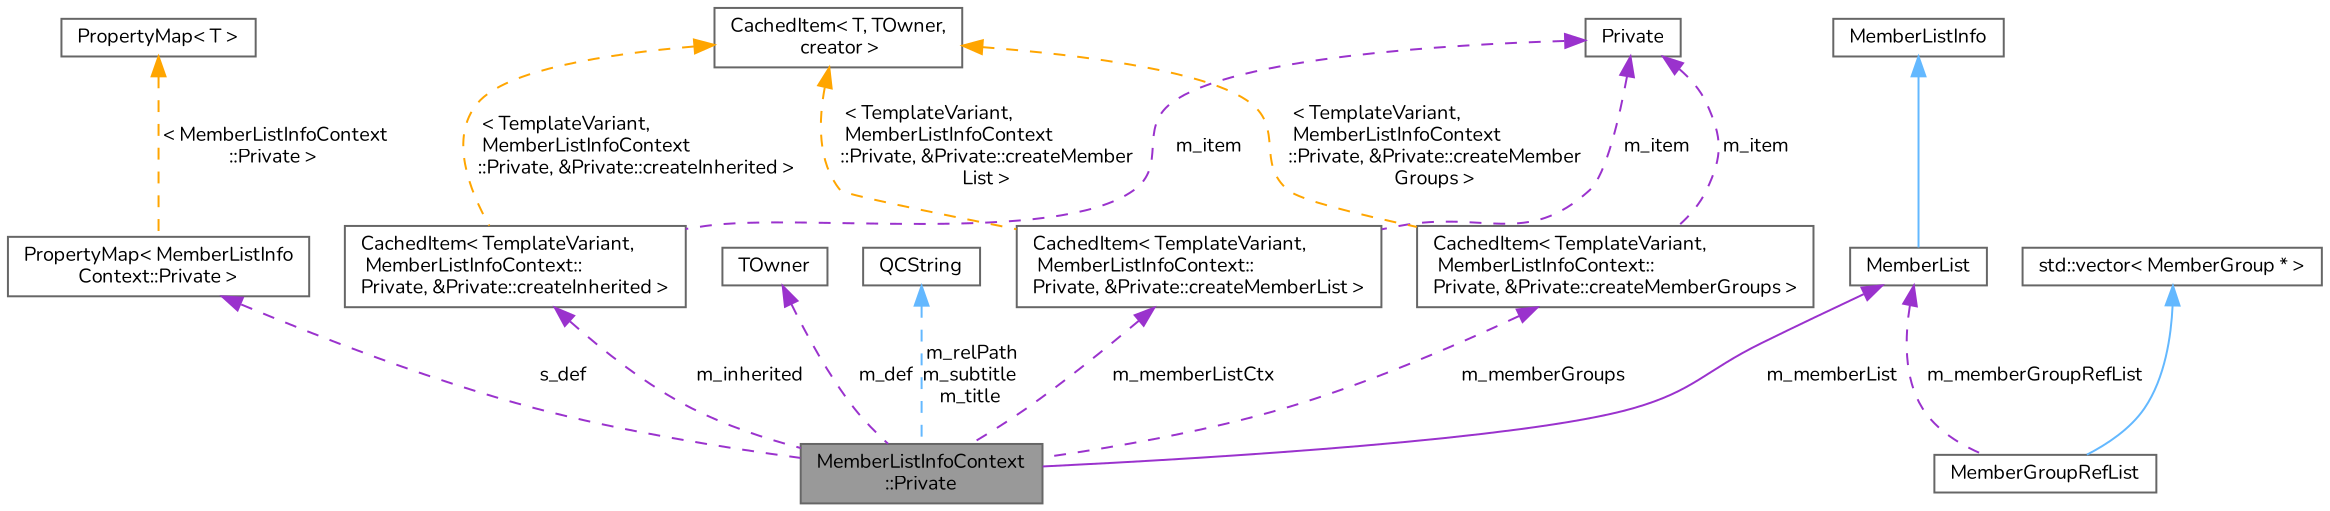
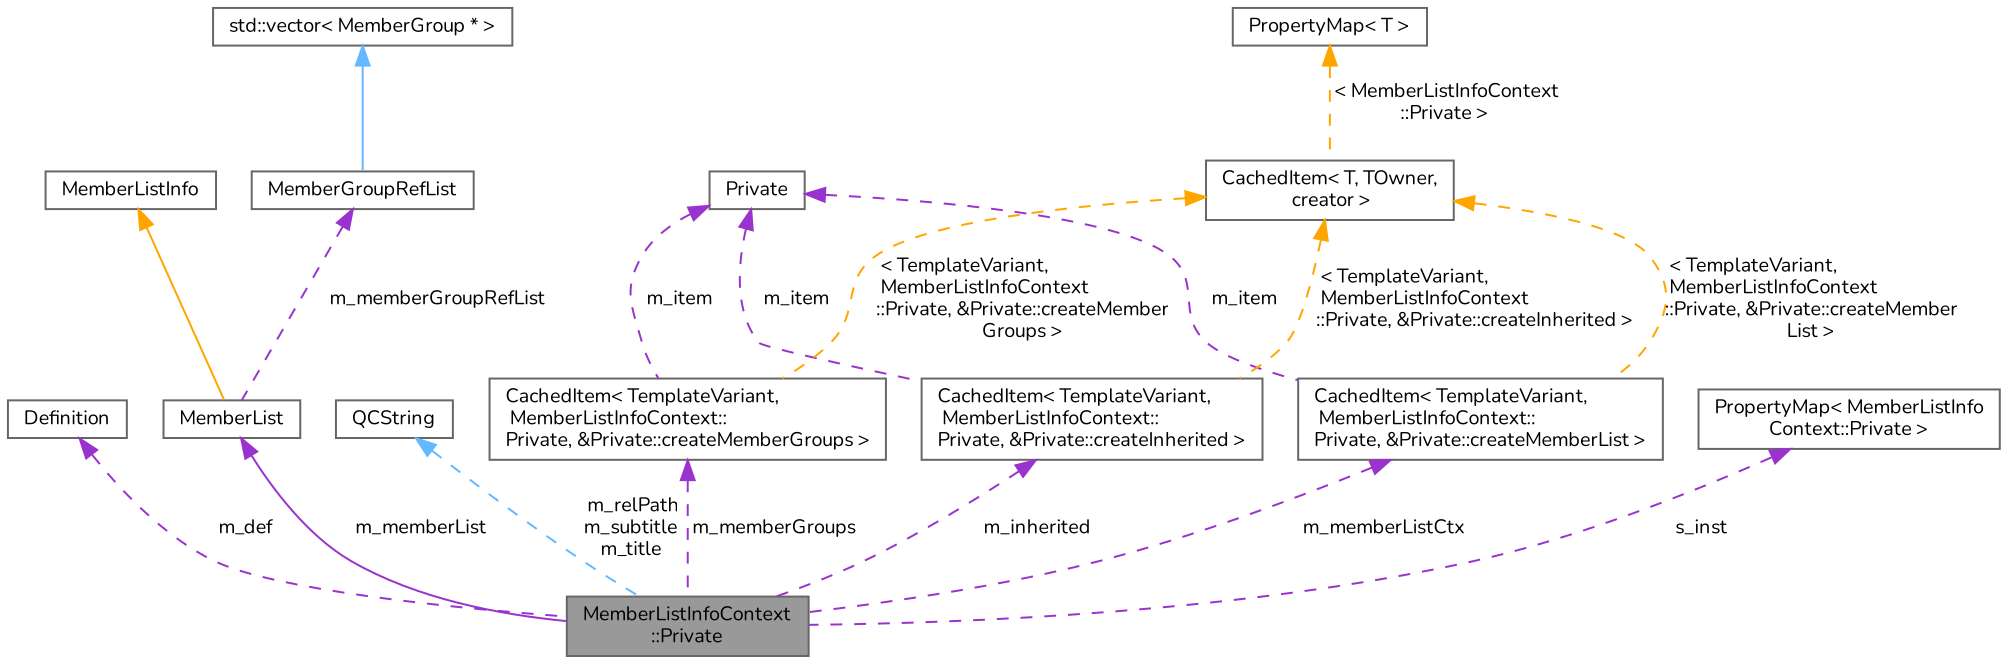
(159, 156) -> (1330, 113)
(1919, 162) -> (185, 314)
(775, 267) -> (67, 419)
(561, 376) -> (1700, 528)
(1916, 396) -> (292, 313)
